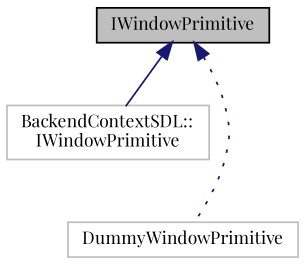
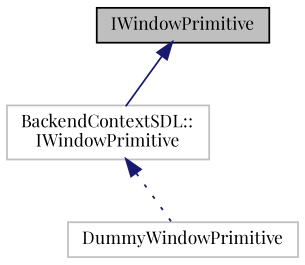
(229, 141) -> (154, 198)
